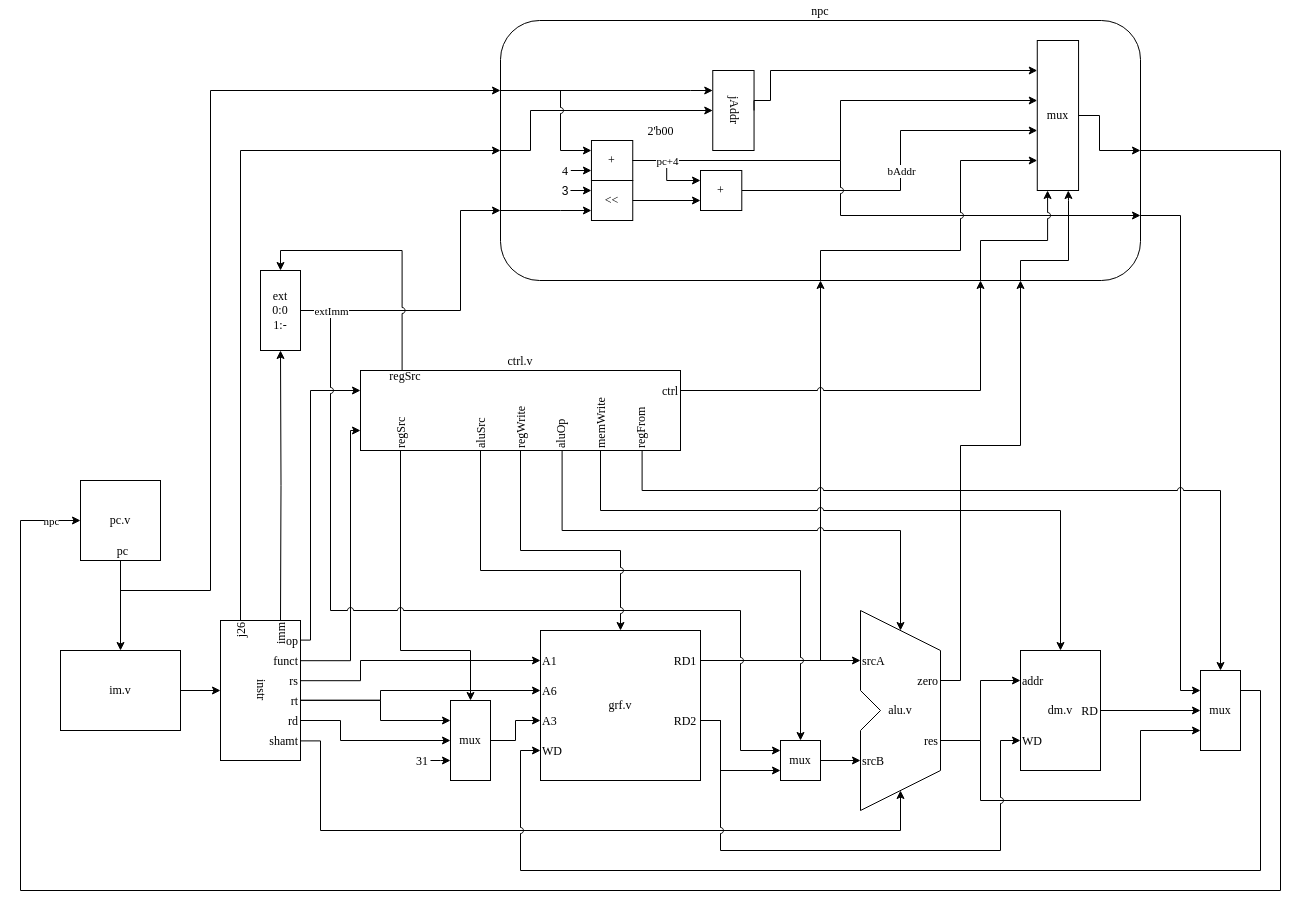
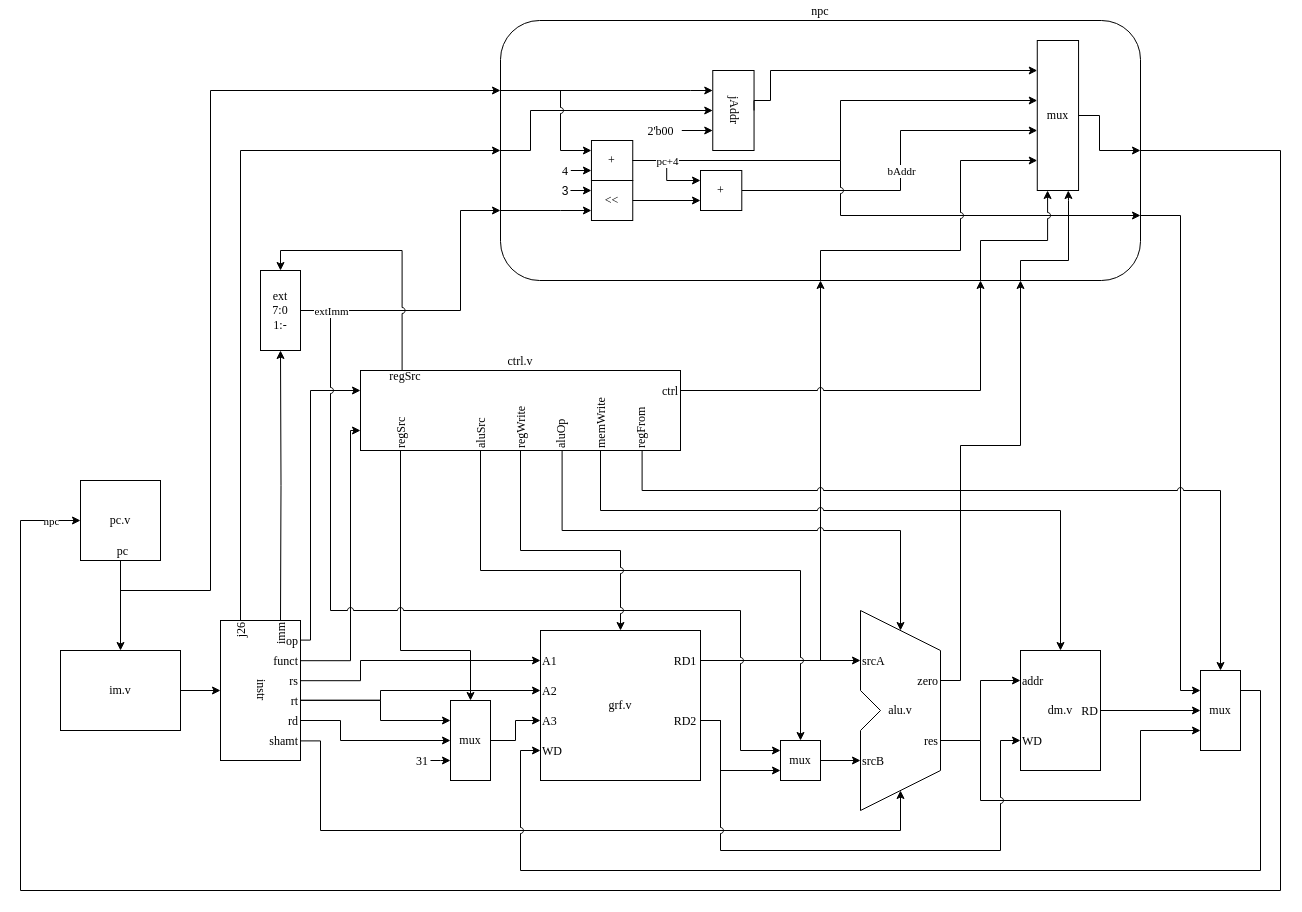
none -> (694, 131)
(281, 311) -> (281, 311)
(549, 690) -> (549, 690)
